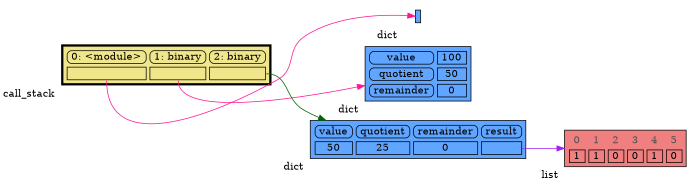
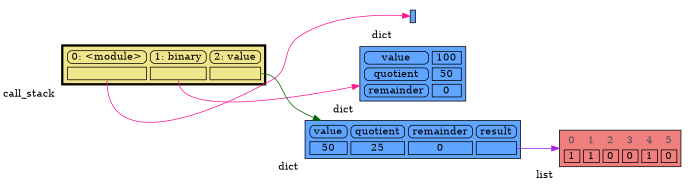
(238, 57) -> (235, 57)
